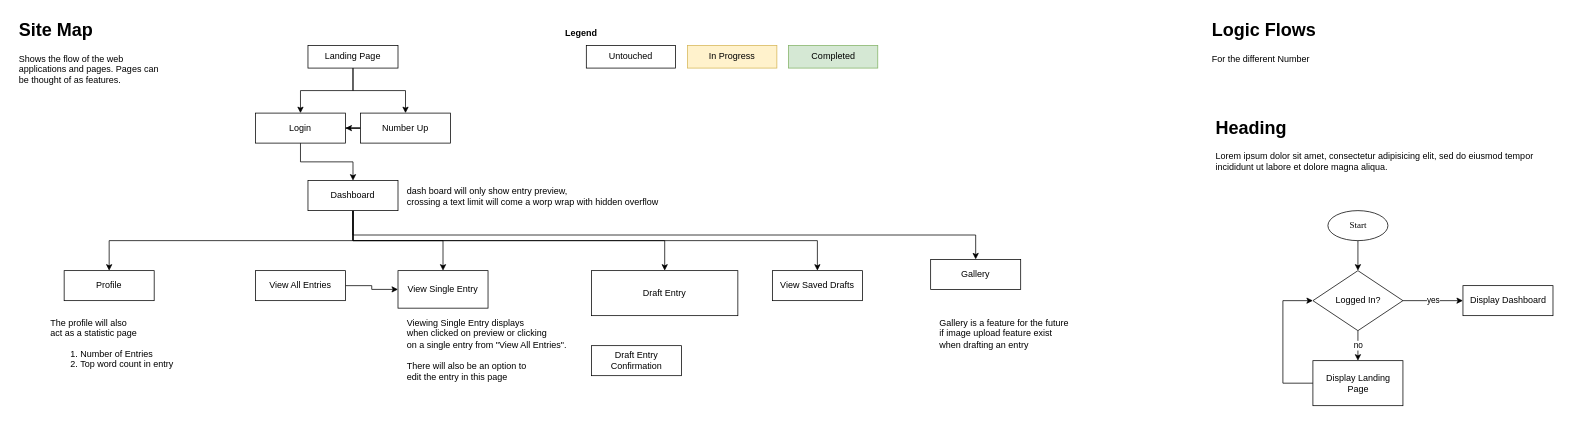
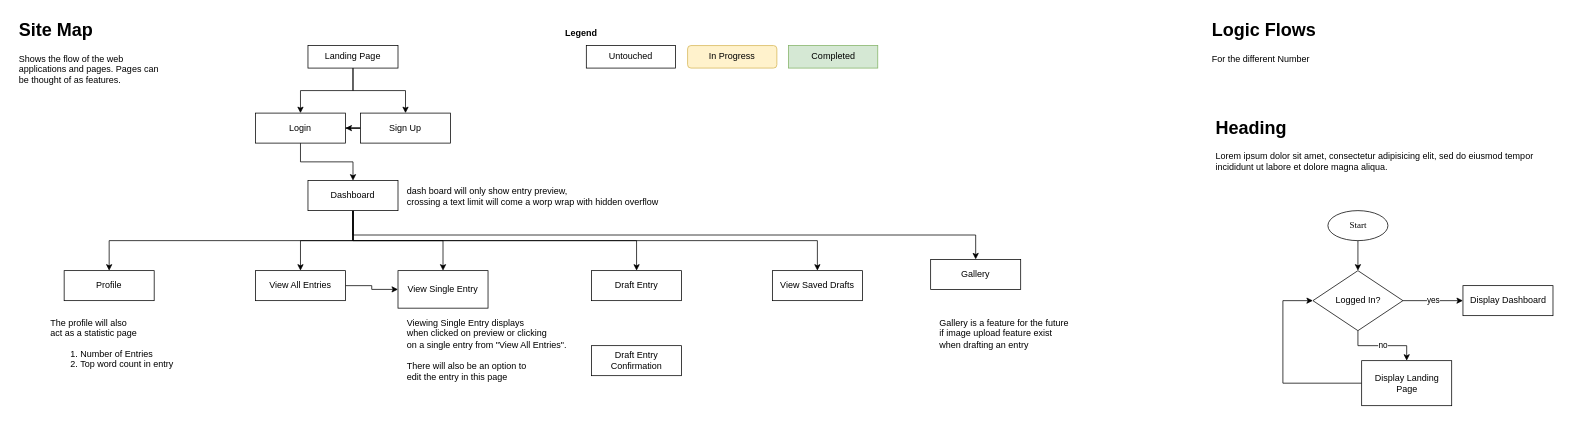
(732, 57) -> (732, 57)
(405, 128) -> (405, 128)
none -> (300, 253)
(665, 293) -> (636, 285)
(1358, 383) -> (1406, 383)
